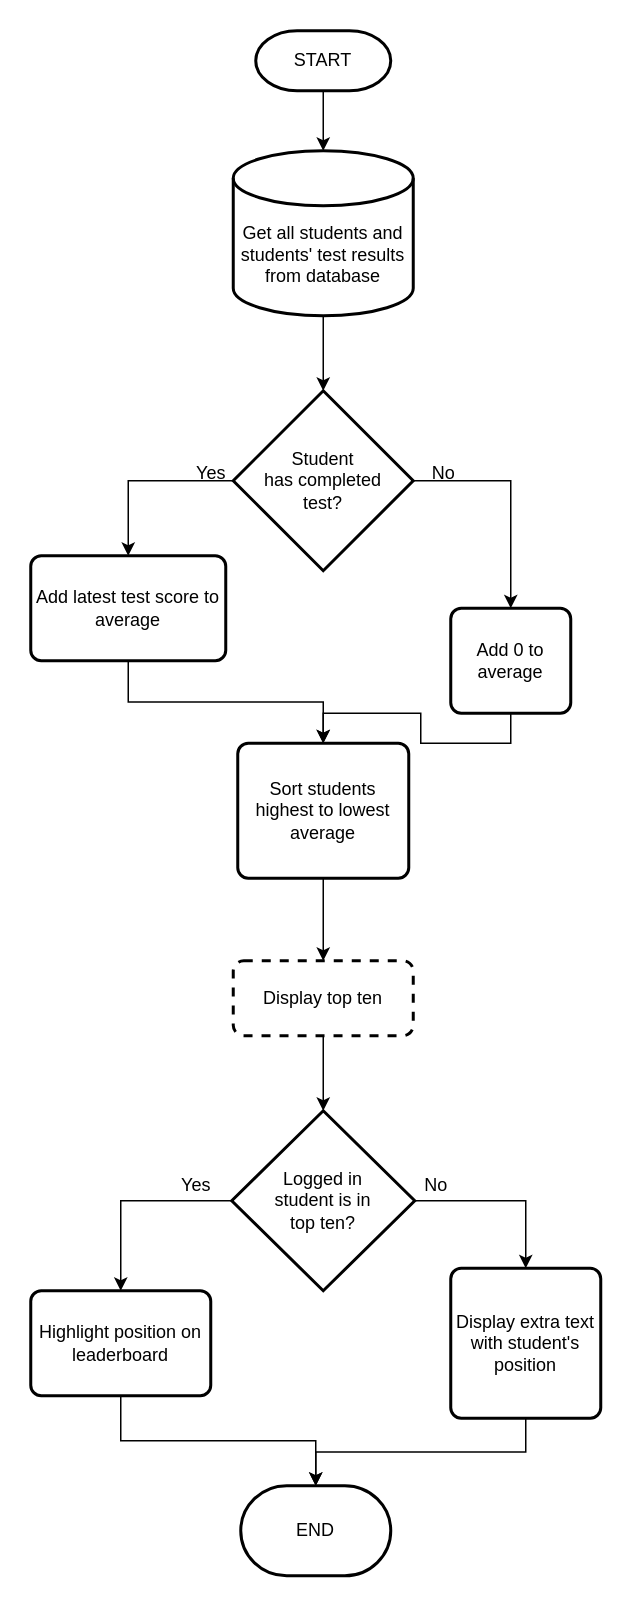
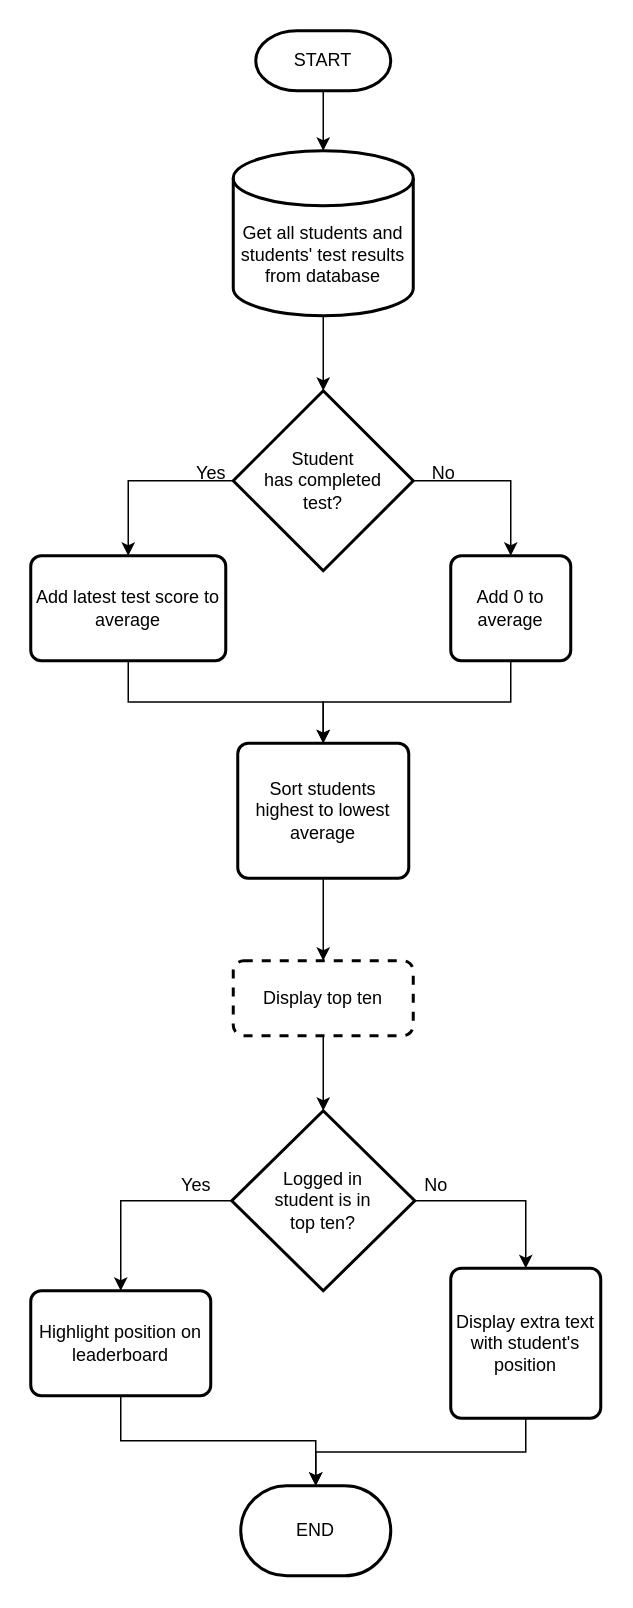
(511, 661) -> (511, 608)
